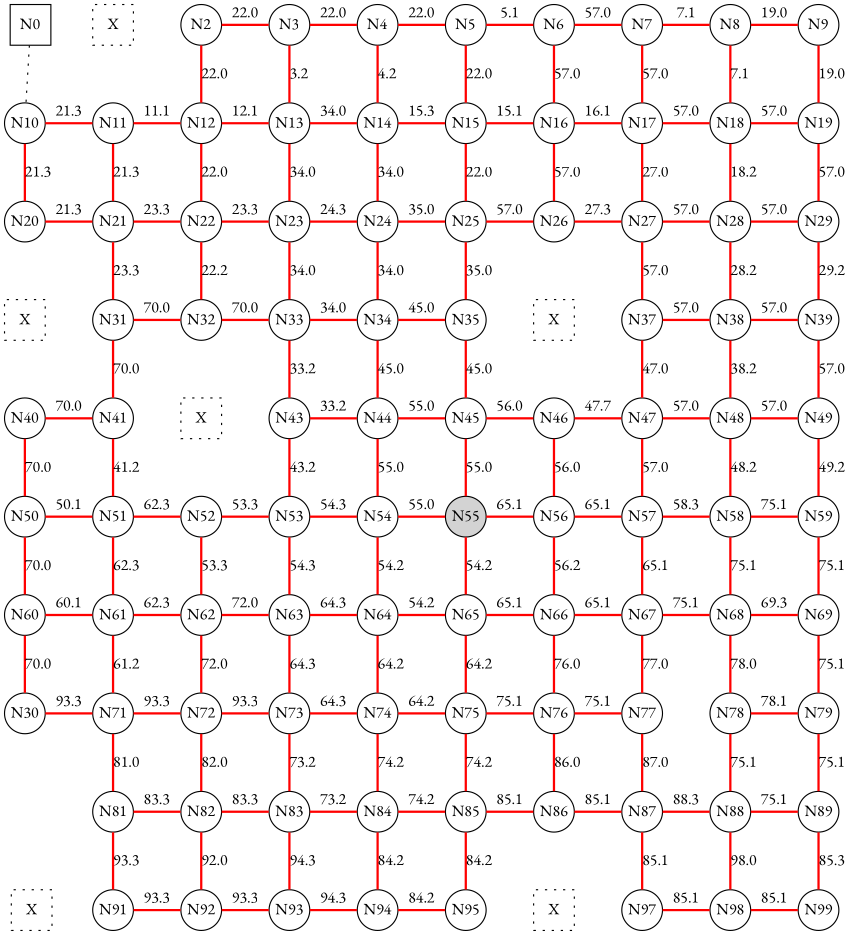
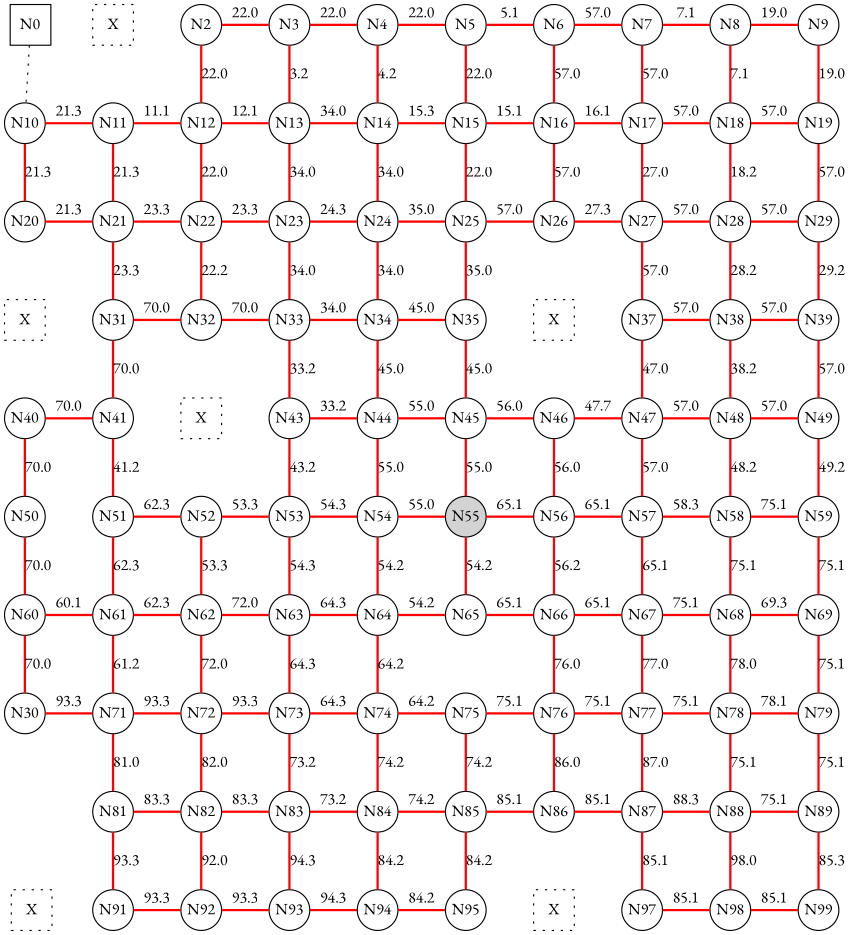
(69, 517) -> none
(466, 664) -> none
none -> (686, 713)
